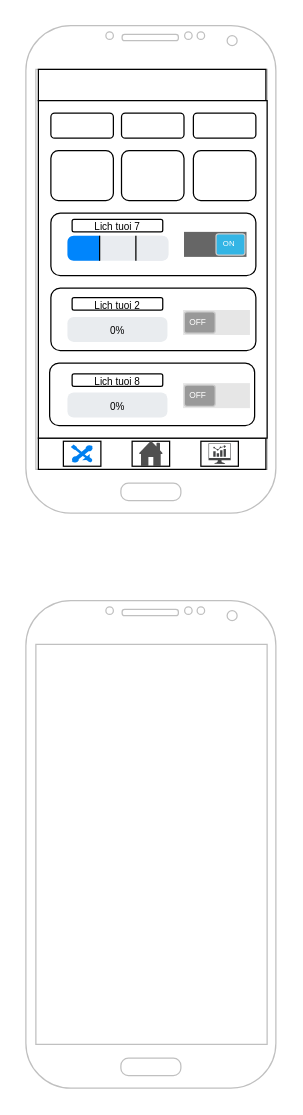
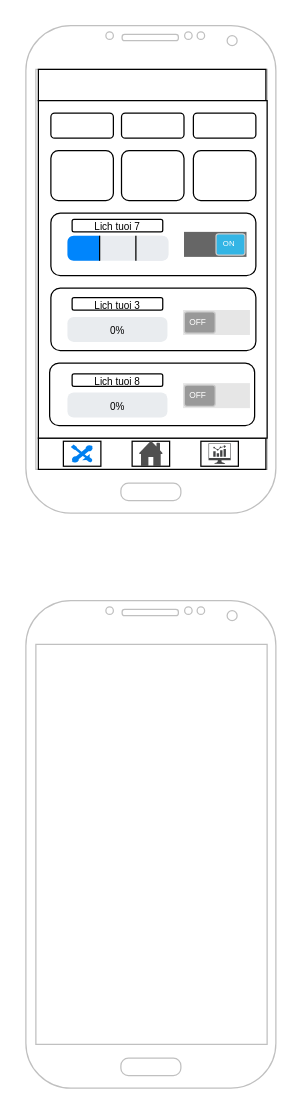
(118, 304) -> (118, 304)
